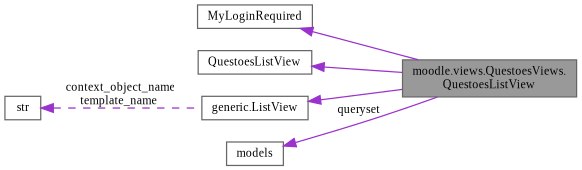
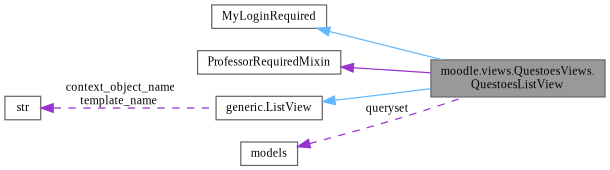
(365, 46) -> (386, 46)
(255, 62) -> (269, 62)
(361, 95) -> (383, 95)
(367, 121) -> (388, 122)
